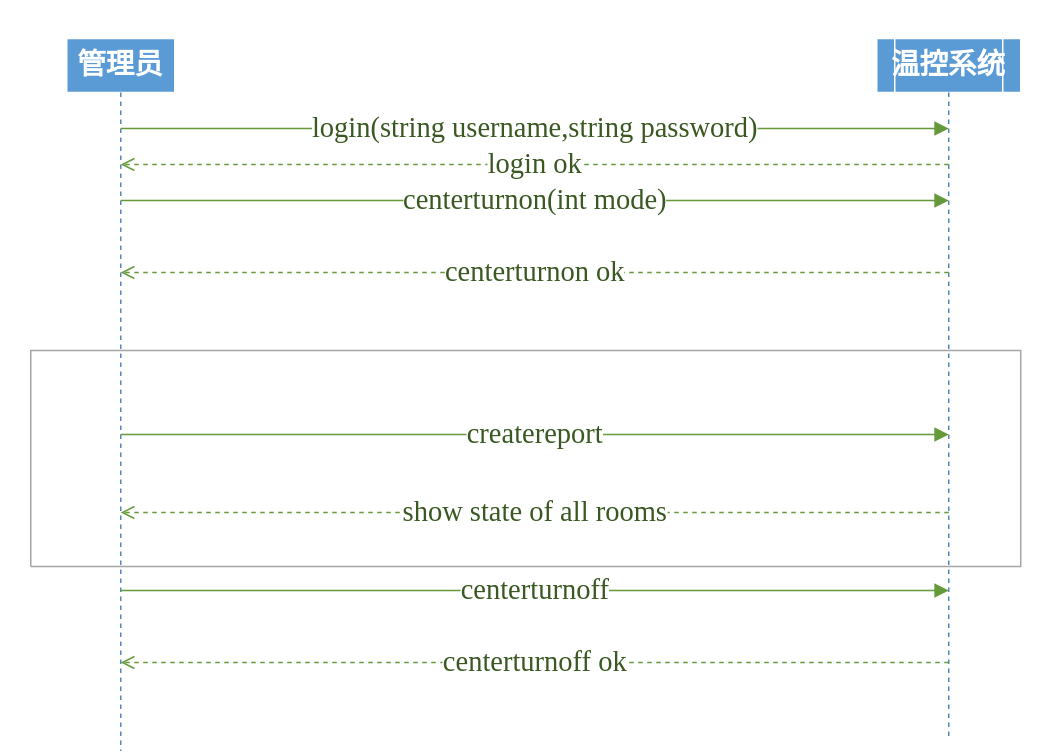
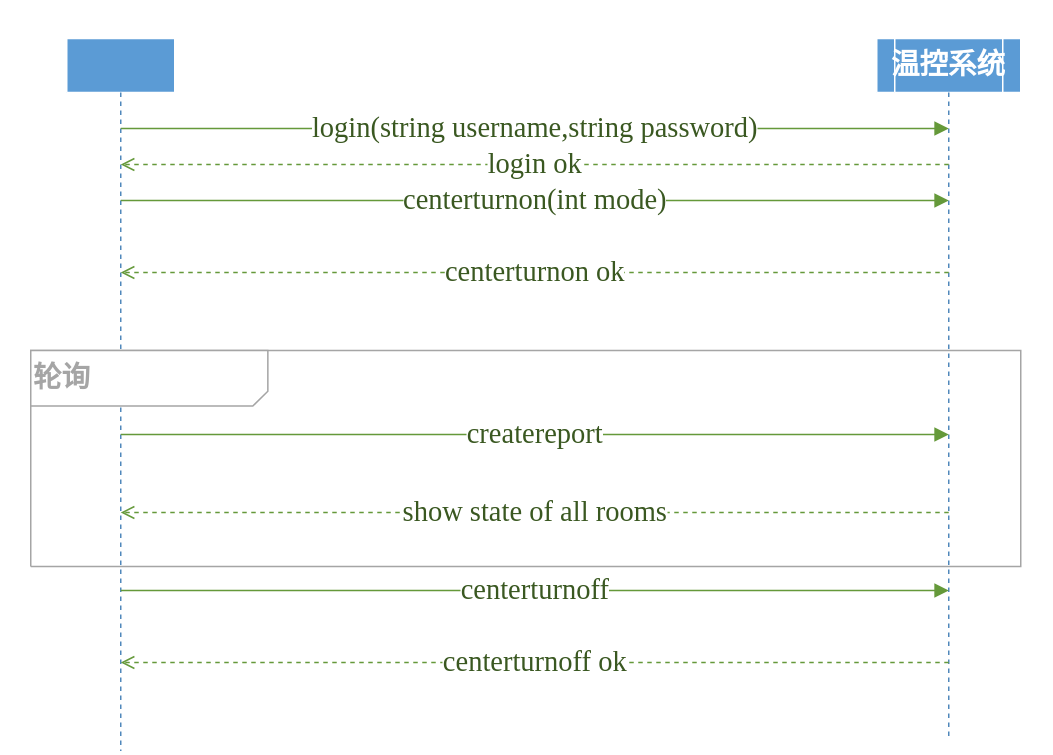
(121, 65) -> none
none -> (526, 378)
